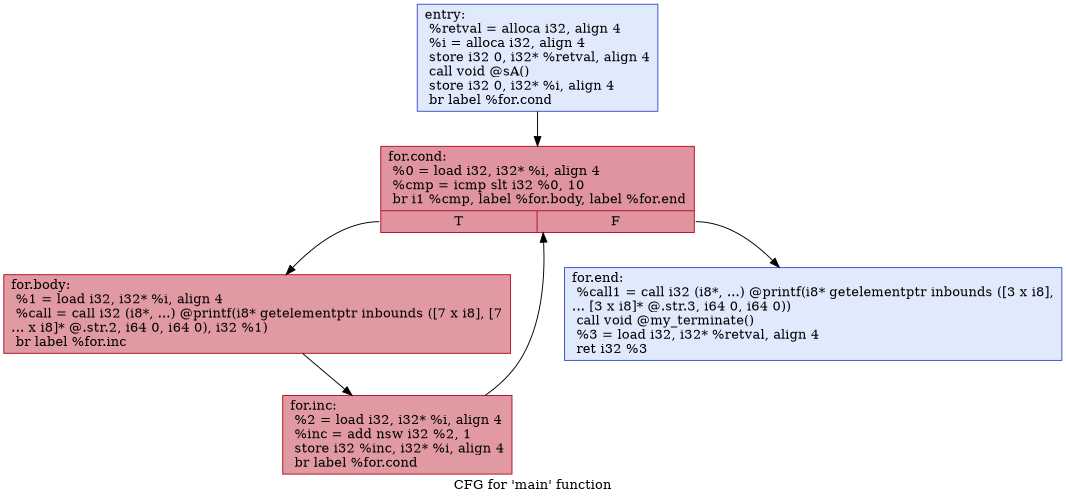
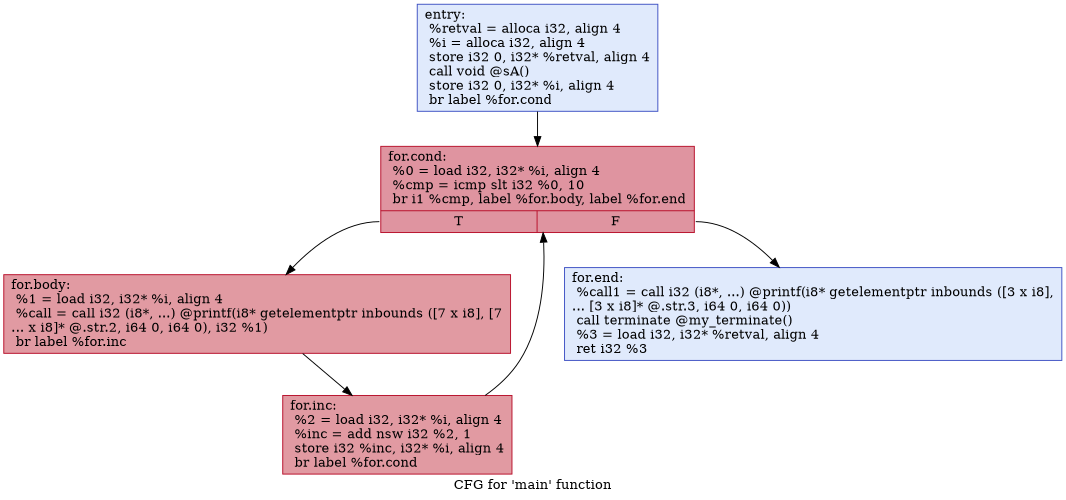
(664, 321) -> (682, 321)
